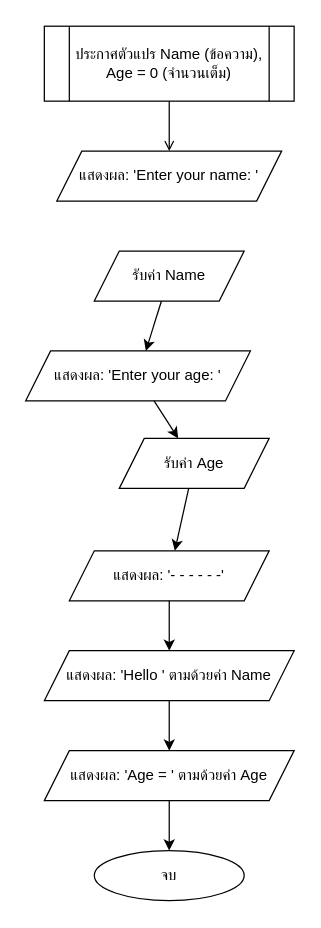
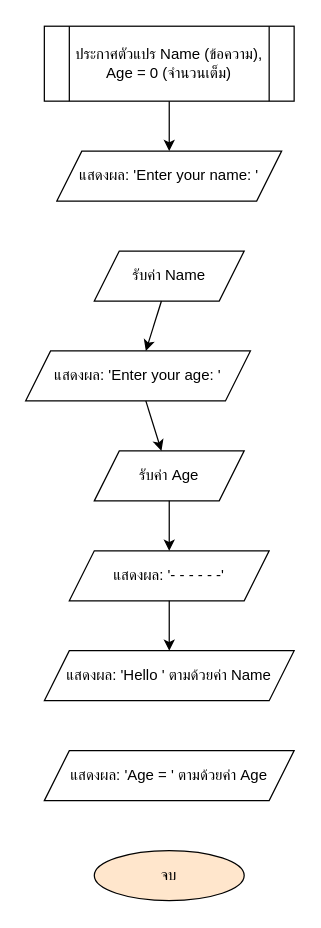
(169, 143) -> (169, 141)
(194, 463) -> (169, 476)
(169, 722) -> none
(169, 822) -> none
(169, 876) -> (169, 876)
